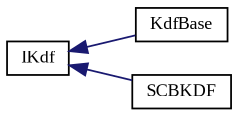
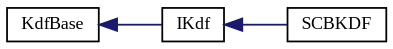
(111, 41) -> (140, 25)
